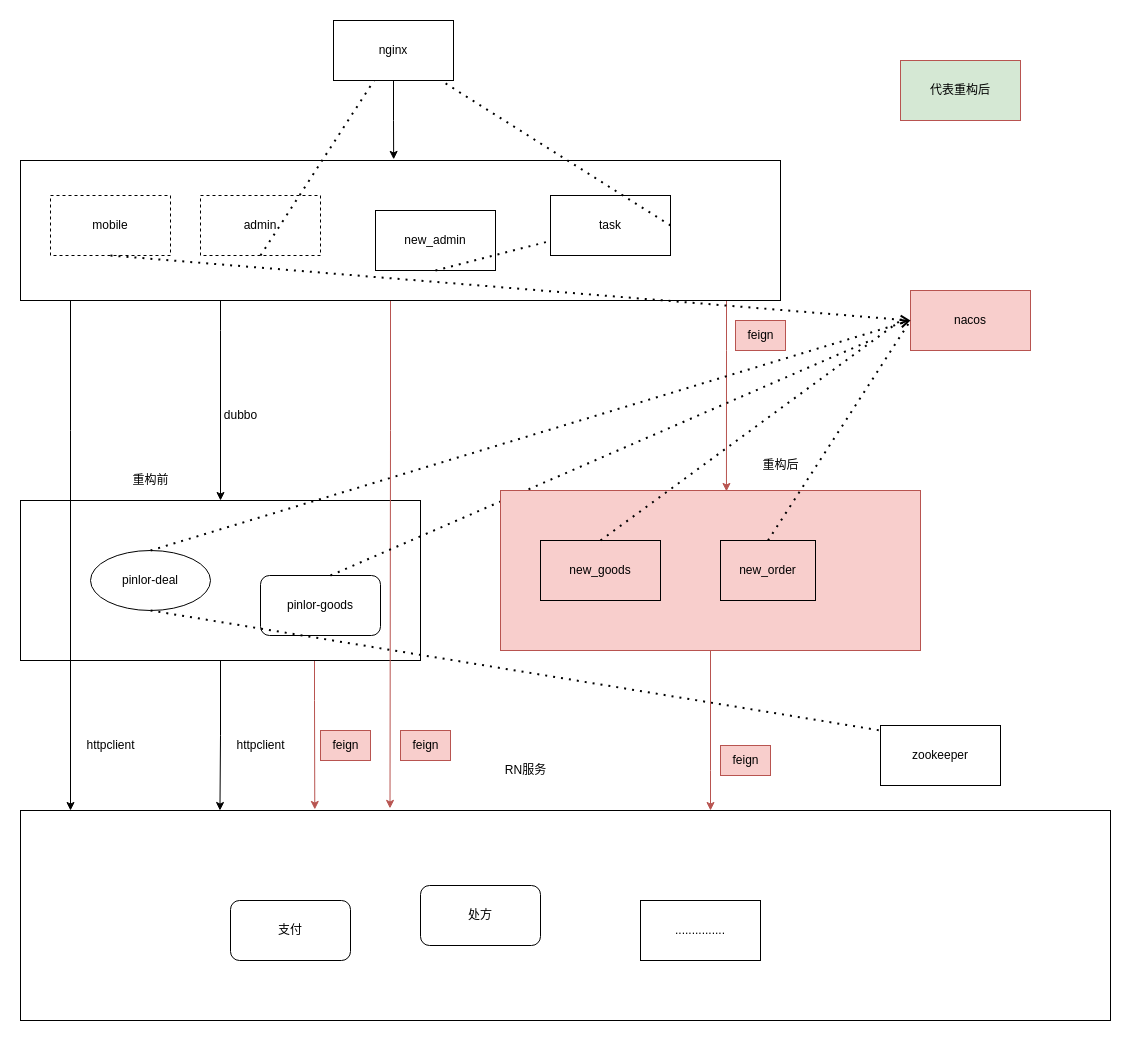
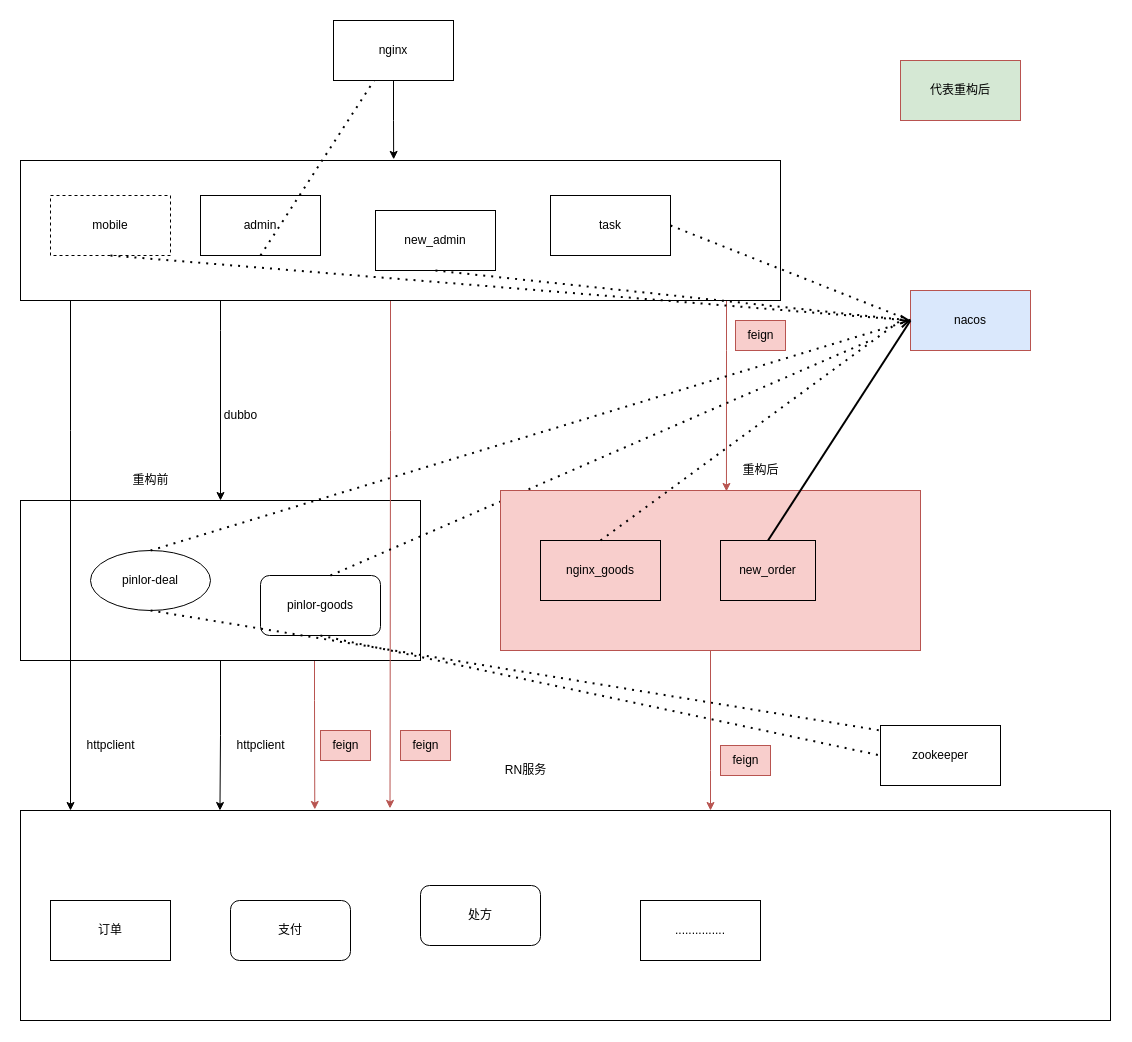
(557, 154) -> (787, 272)
(261, 226) -> (261, 226)
(493, 256) -> (652, 293)
(971, 321) -> (971, 321)
(839, 431) -> (839, 431)
(781, 466) -> (761, 471)
(601, 571) -> (601, 571)
none -> (632, 702)
none -> (111, 931)
